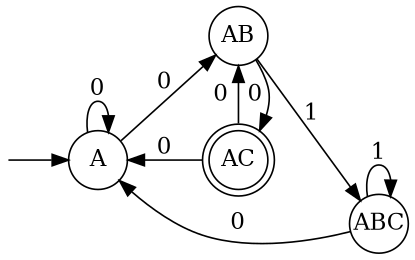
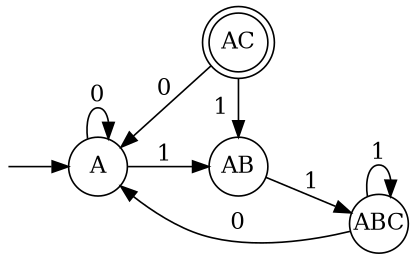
(165, 82) -> (165, 154)
(269, 92) -> none
(221, 95) -> (221, 108)
